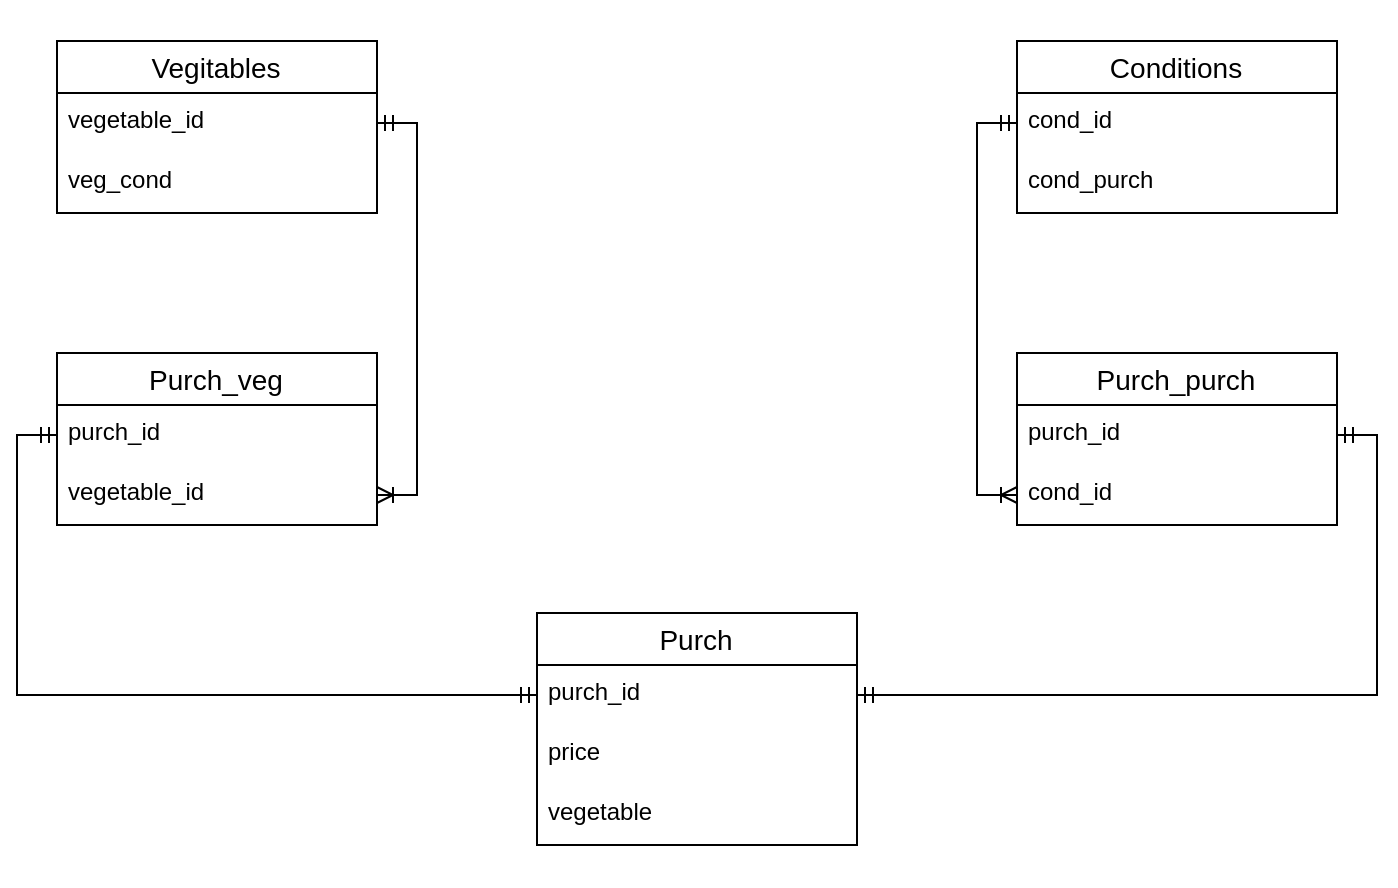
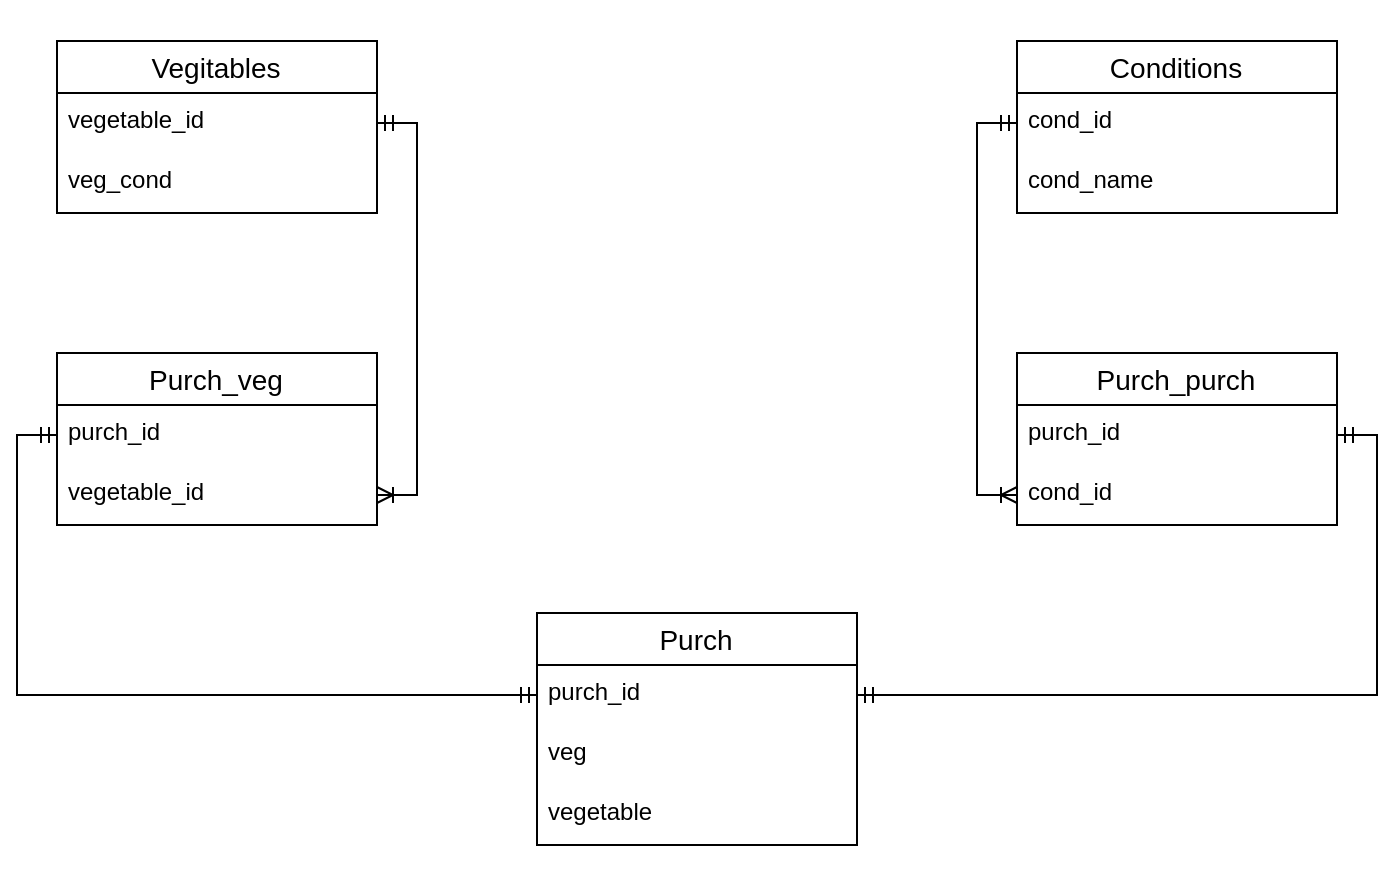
(1095, 180) -> (1088, 180)
(578, 752) -> (568, 752)
